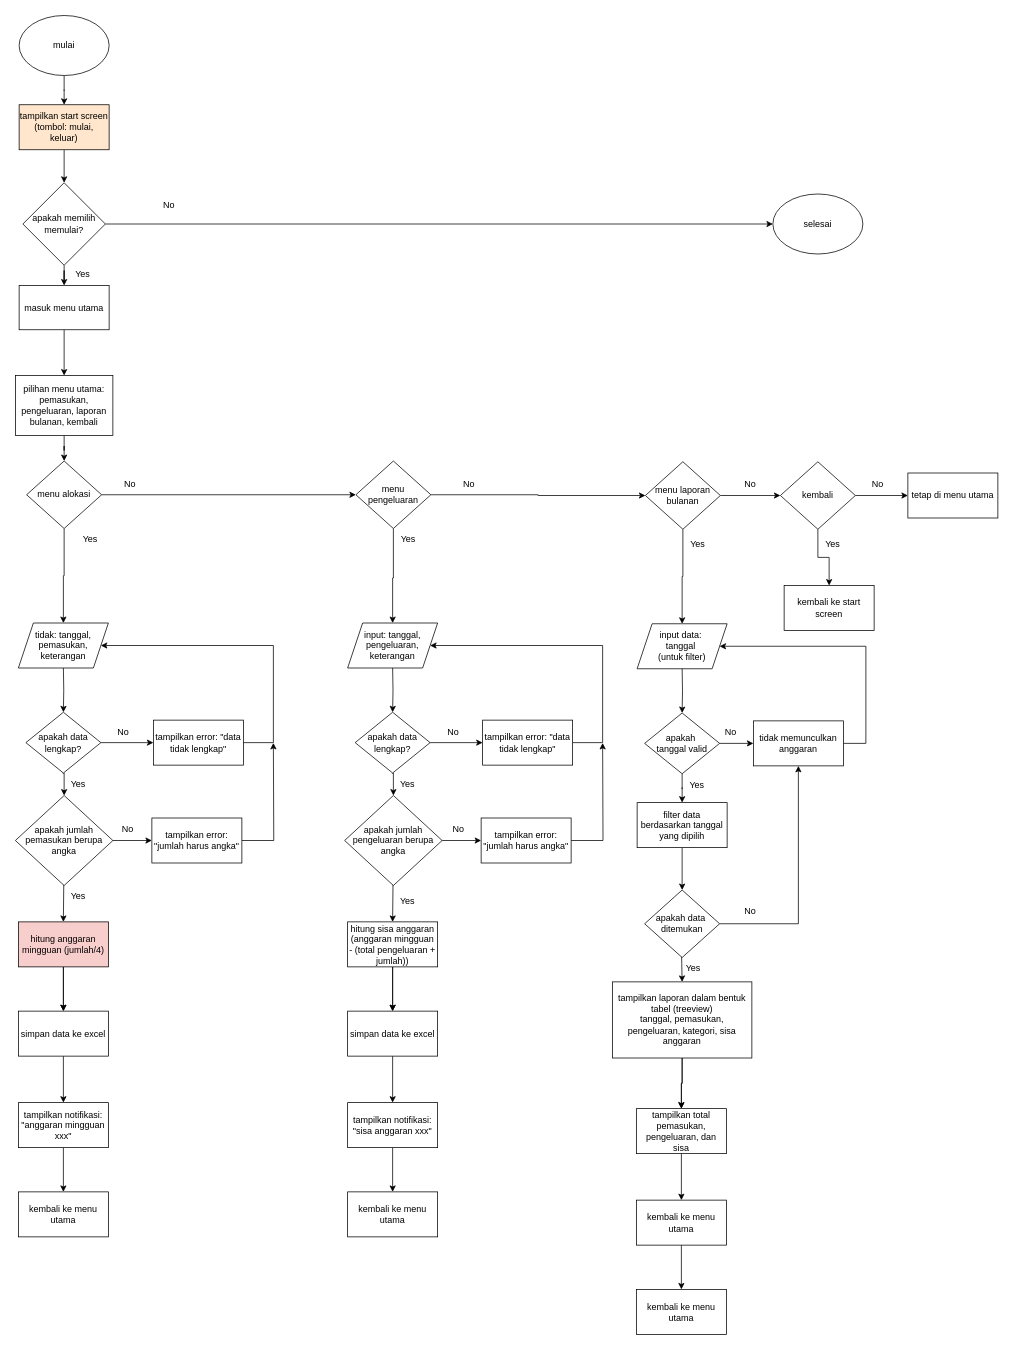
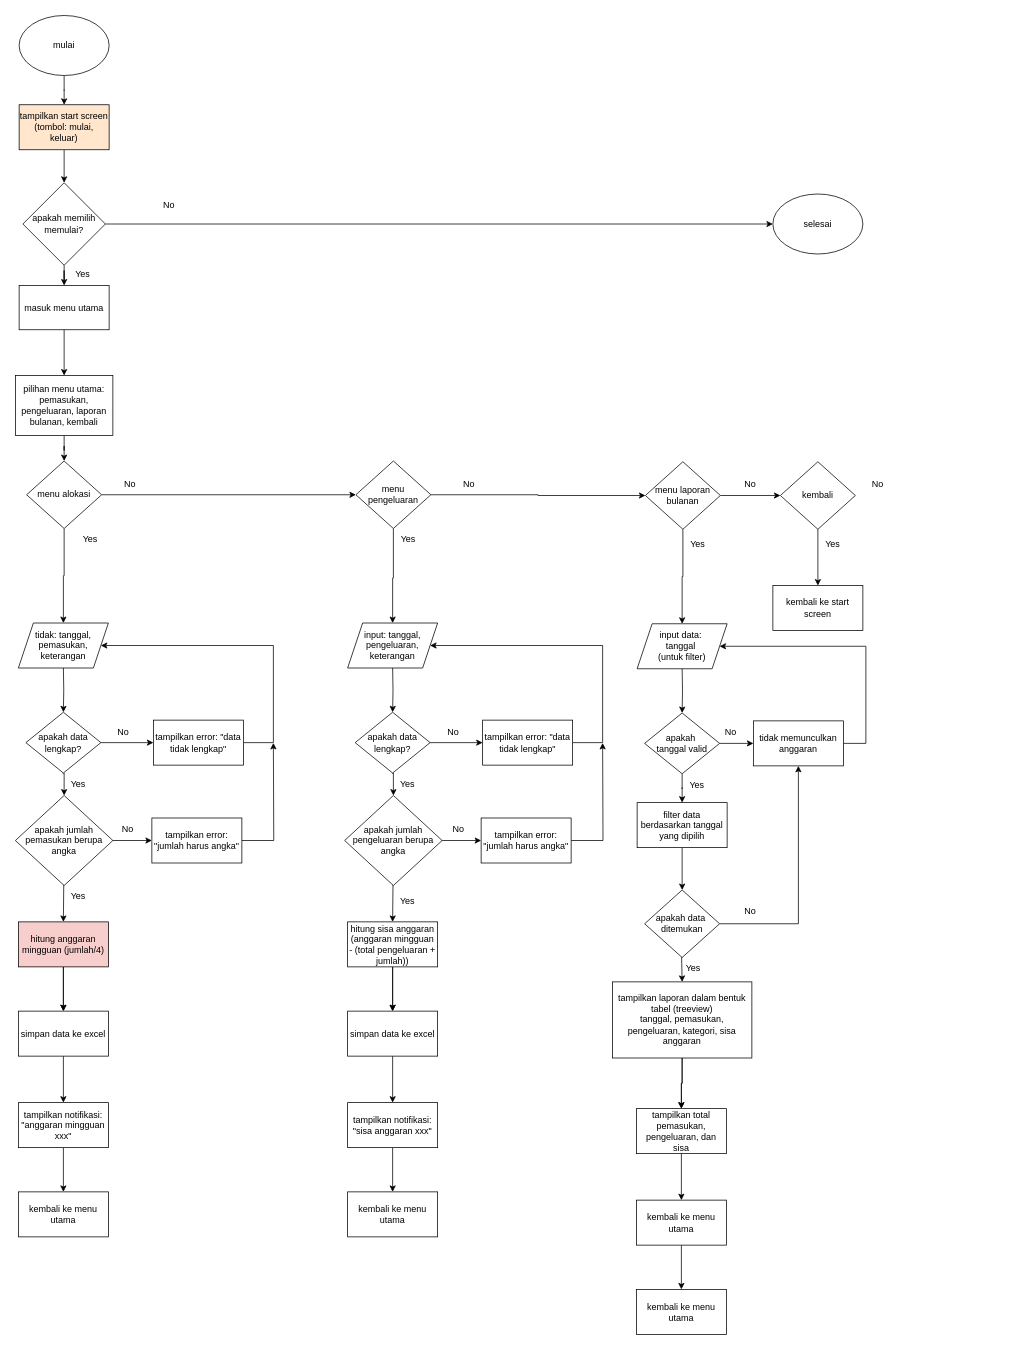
(879, 495) -> none
(953, 495) -> none
(829, 608) -> (818, 608)
